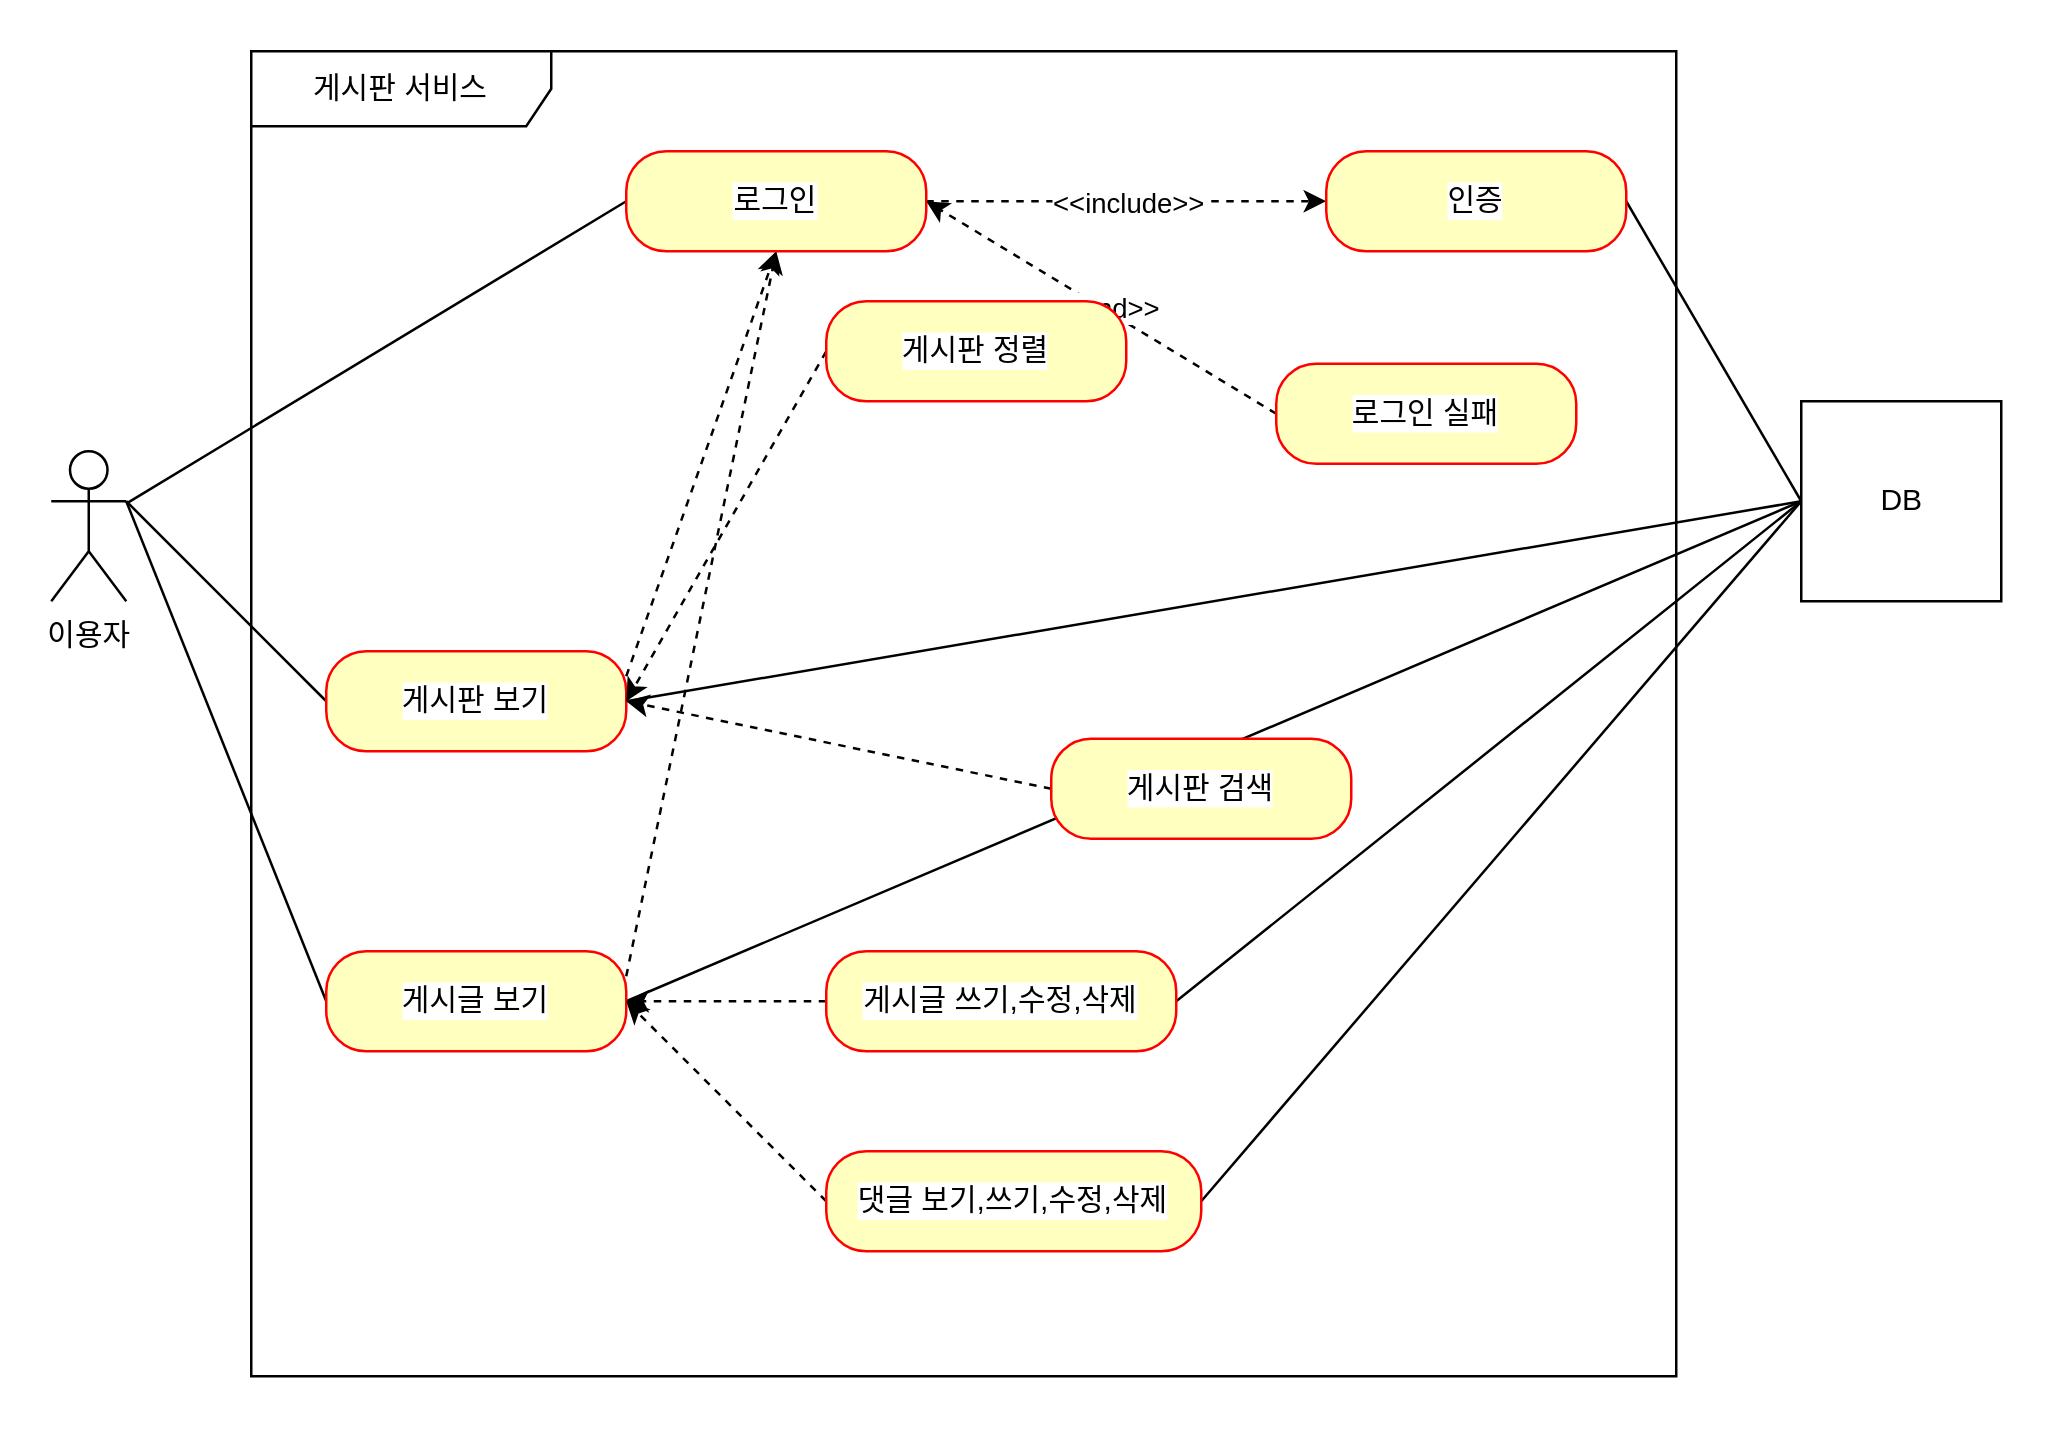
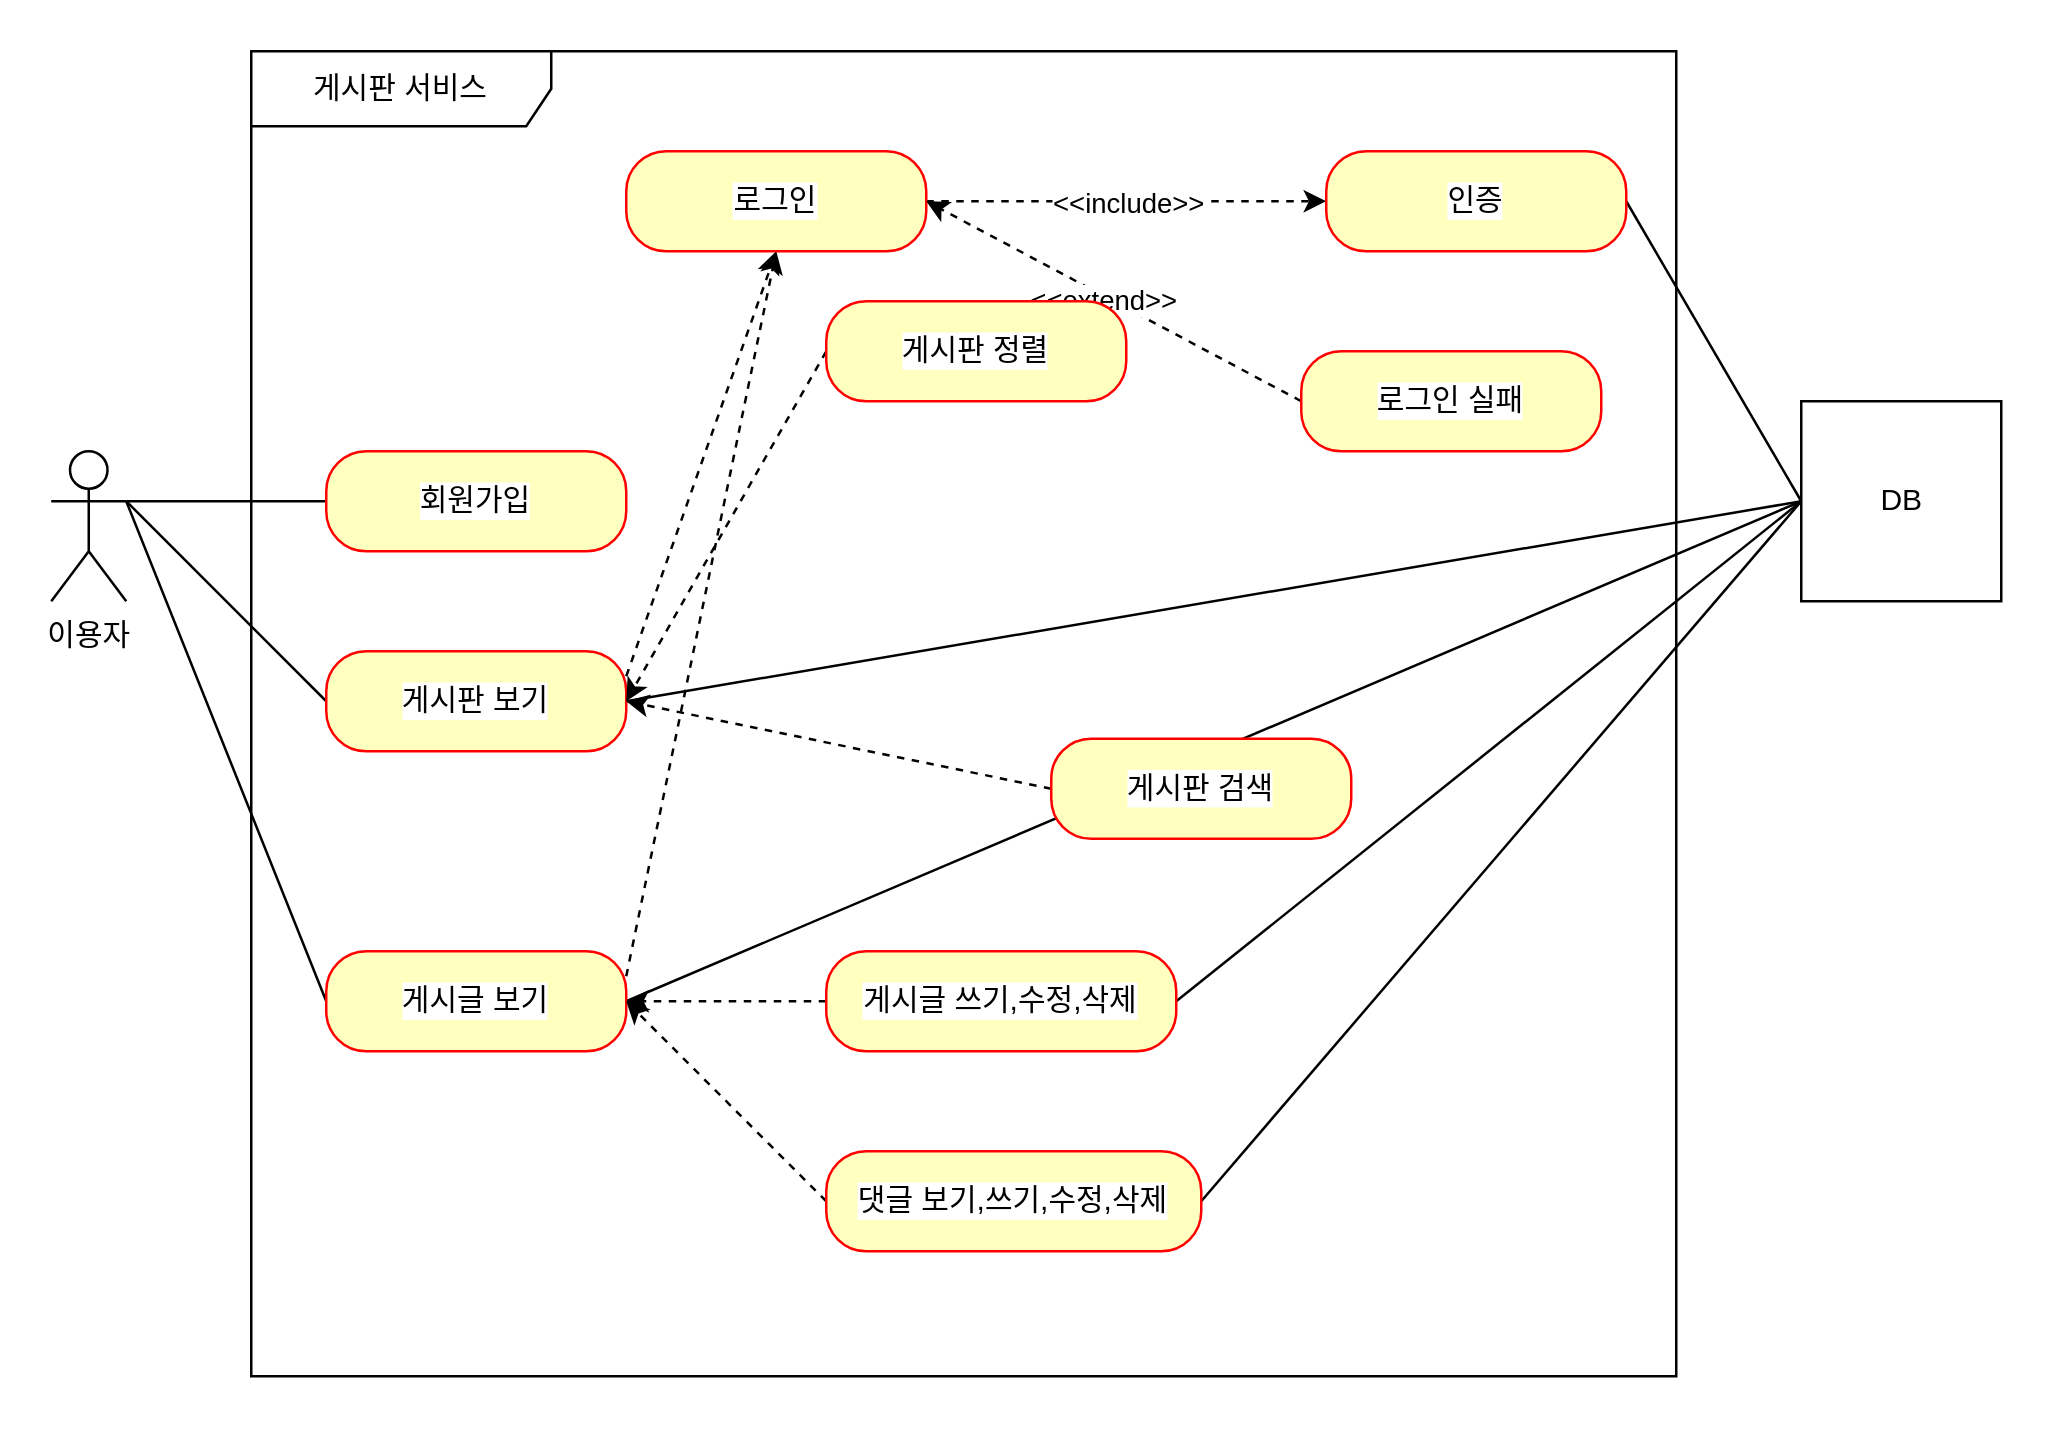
(440, 314) -> none
(1426, 414) -> (1451, 401)
none -> (192, 501)
none -> (476, 501)
